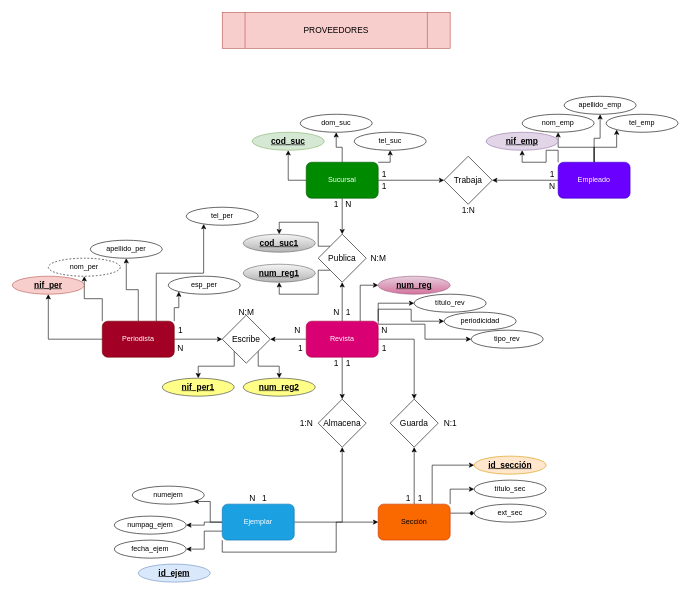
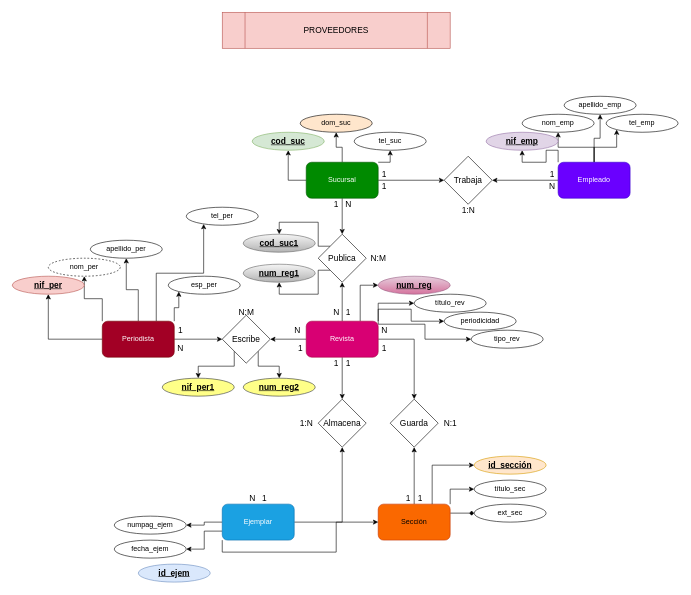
(336, 123) -> (336, 123)
(168, 495) -> none
(205, 502) -> none
